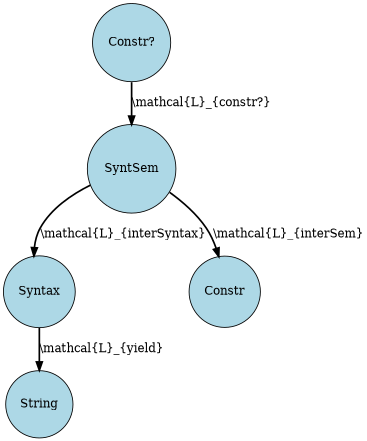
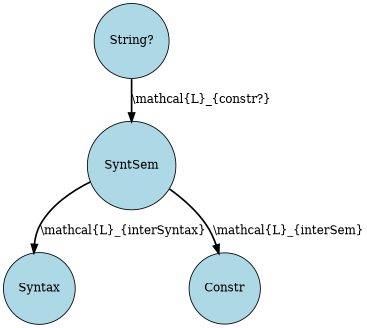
(132, 43) -> (132, 41)
(39, 404) -> none
